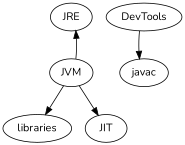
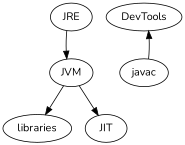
(139, 41) -> (149, 49)
(76, 49) -> (66, 41)
